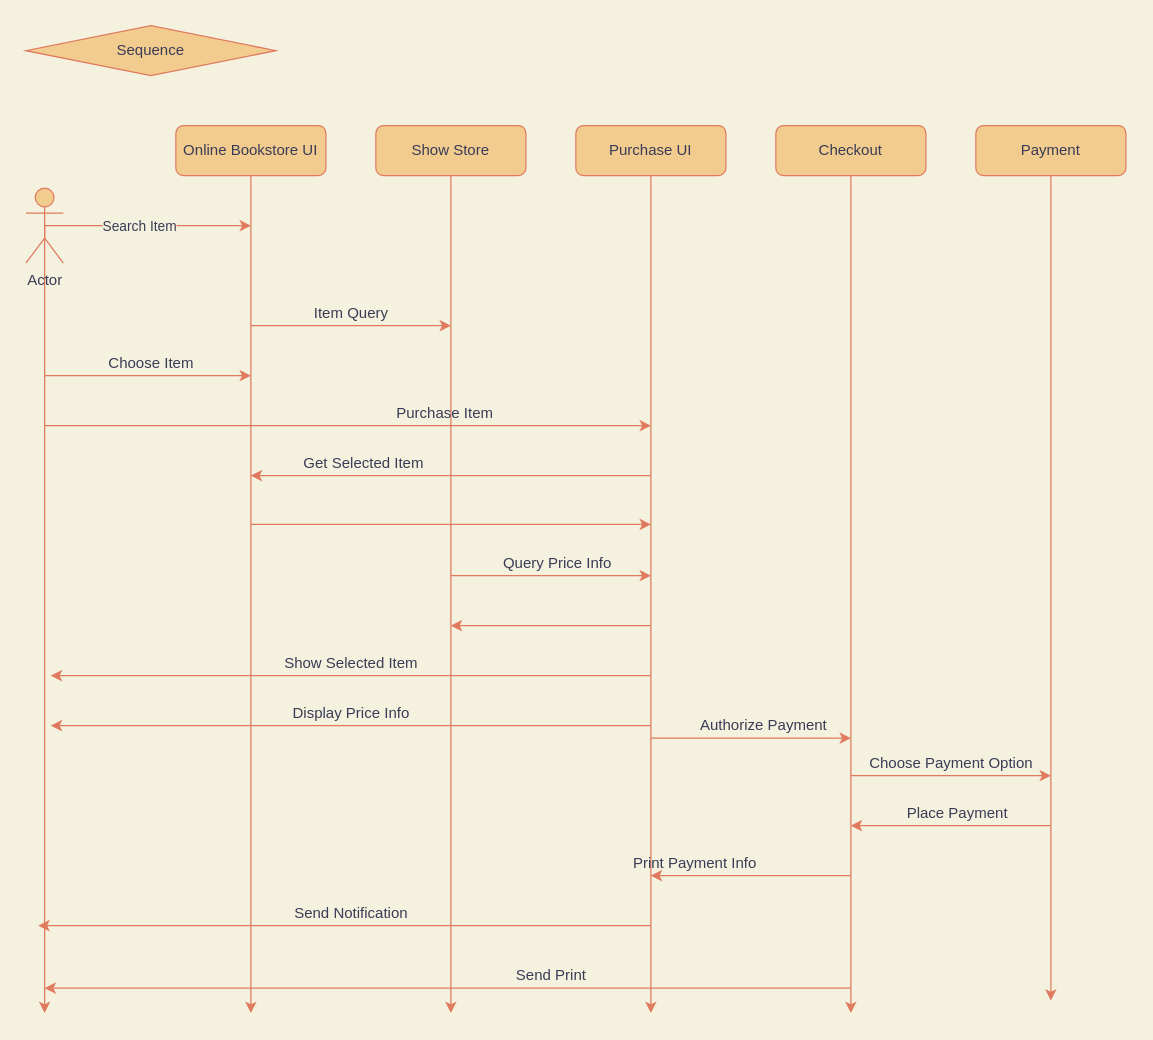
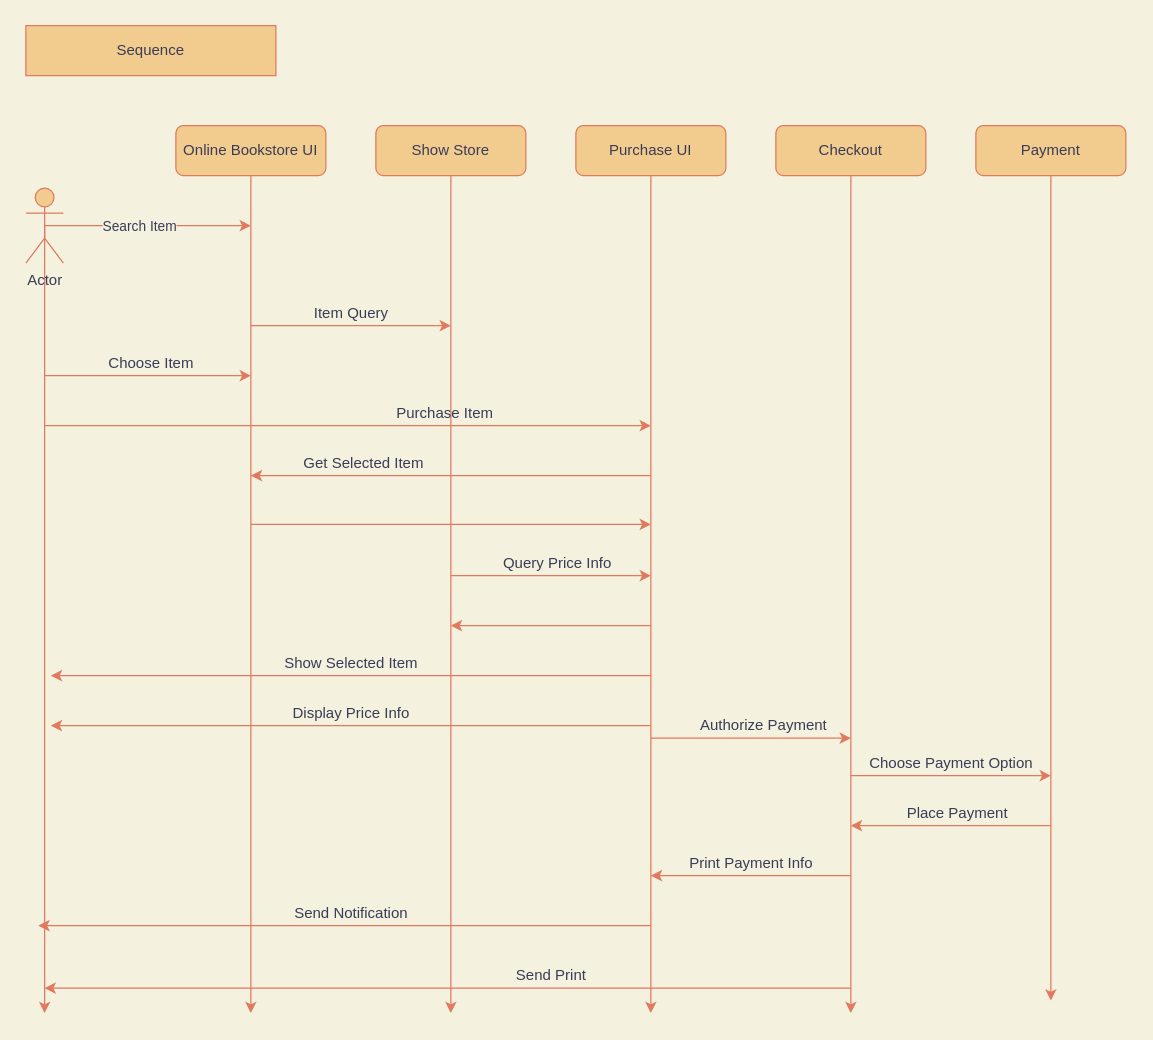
(151, 51) -> (151, 51)
(694, 863) -> (751, 863)
